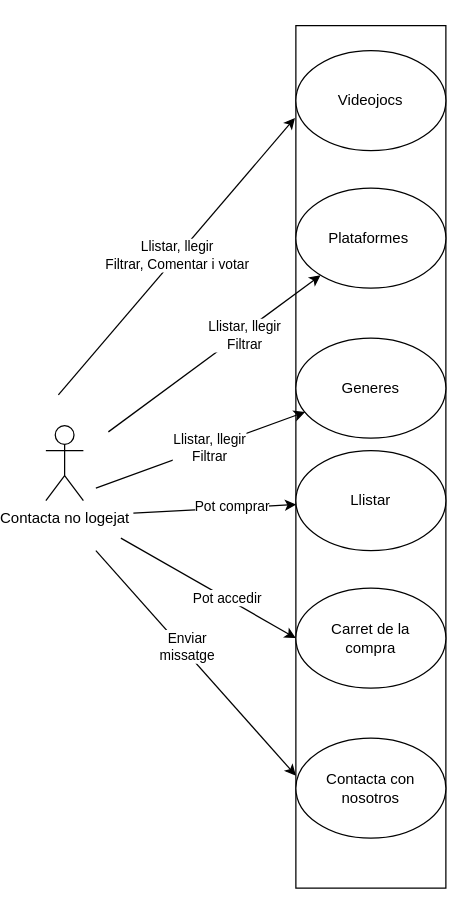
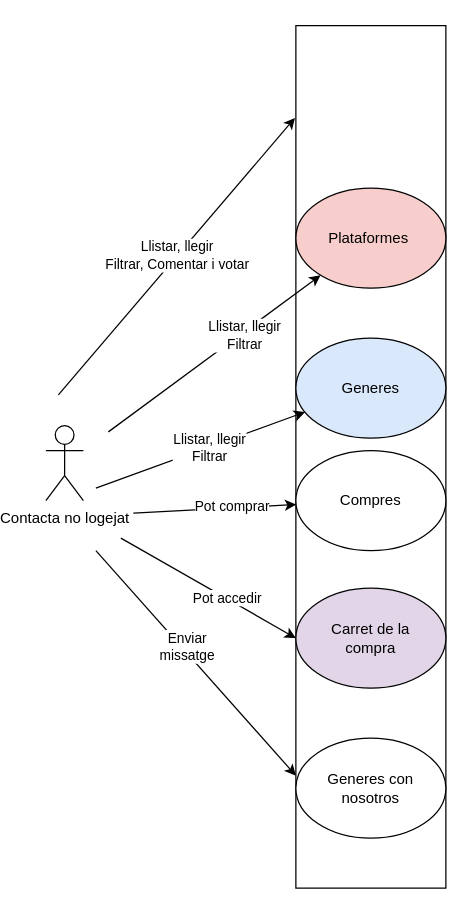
(371, 101) -> none
(371, 238) -> (371, 238)
(371, 388) -> (371, 388)
(371, 501) -> (371, 501)
(371, 638) -> (371, 638)
(371, 788) -> (371, 788)
